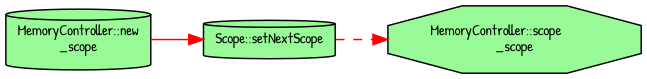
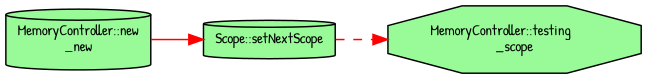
(78, 40) -> (78, 40)
(515, 40) -> (515, 40)
